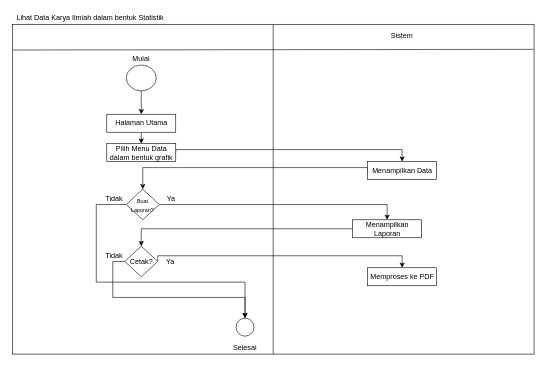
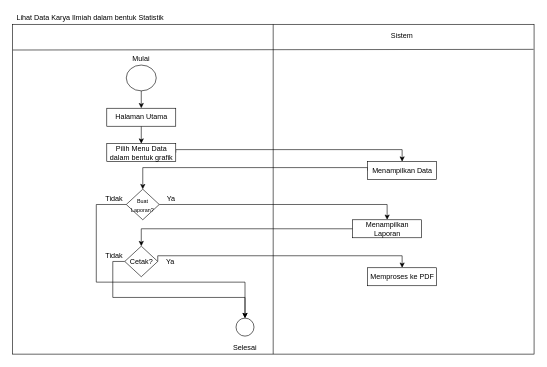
(141, 123) -> (141, 117)
